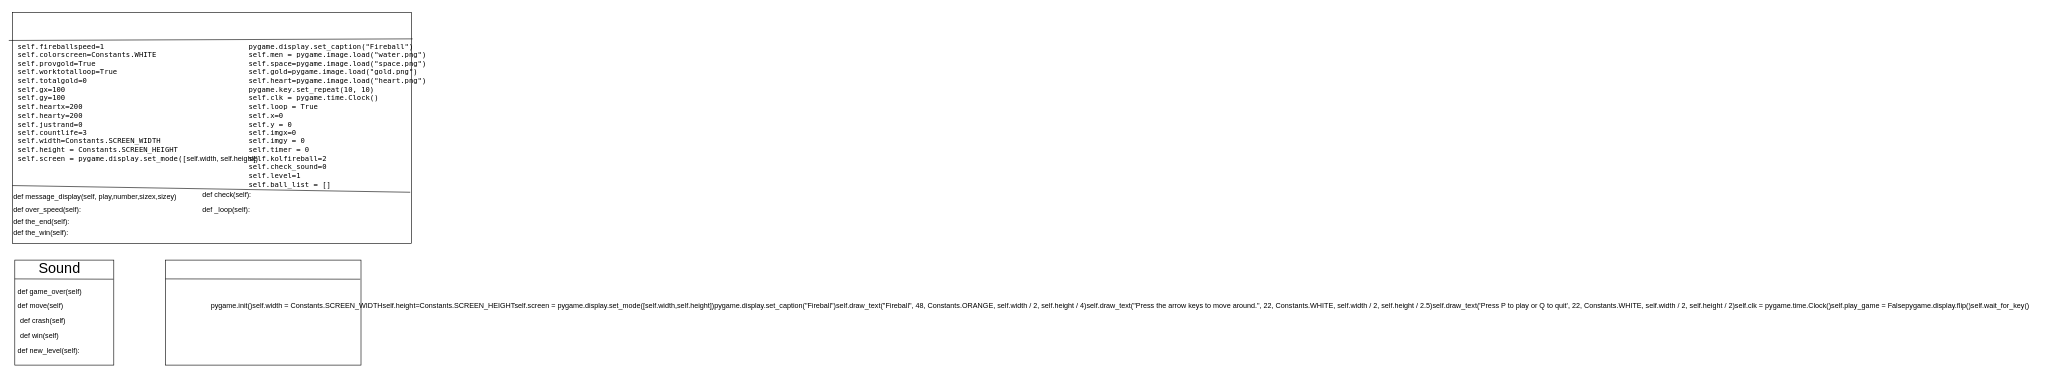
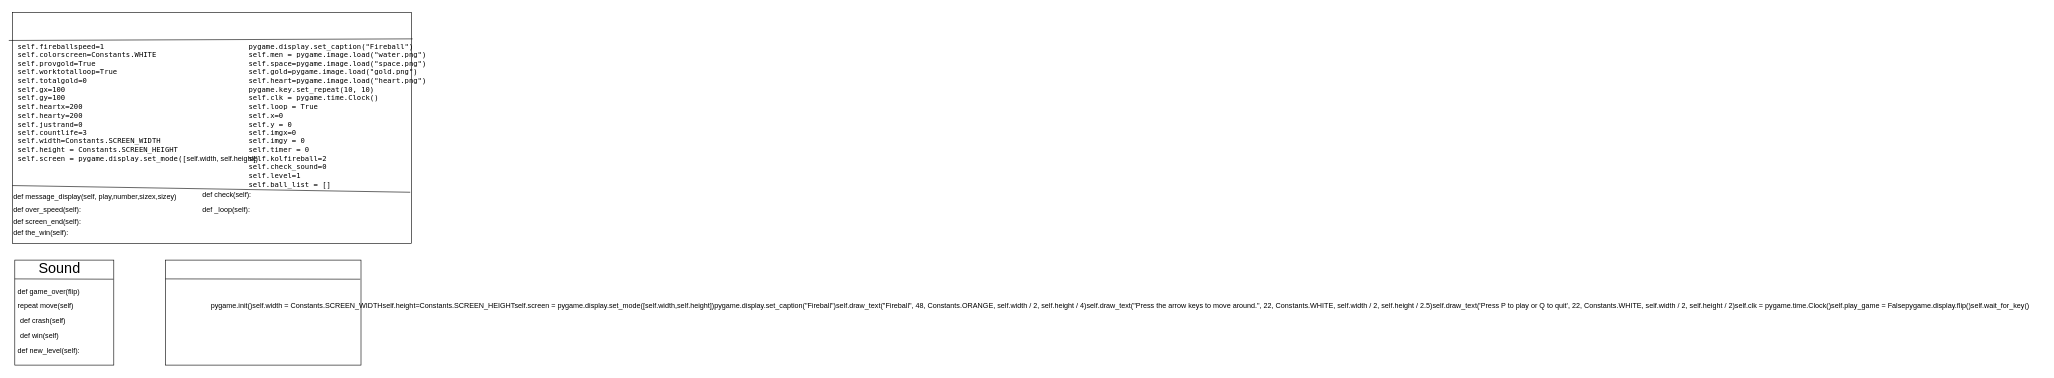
(47, 222) -> (53, 222)
(54, 292) -> (53, 292)
(44, 306) -> (50, 306)
